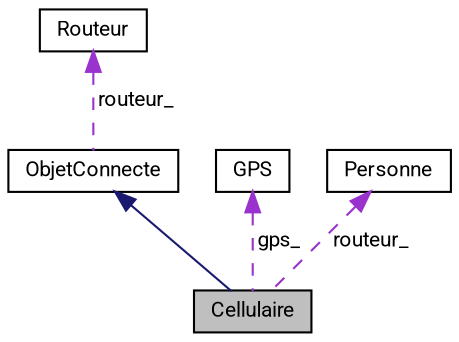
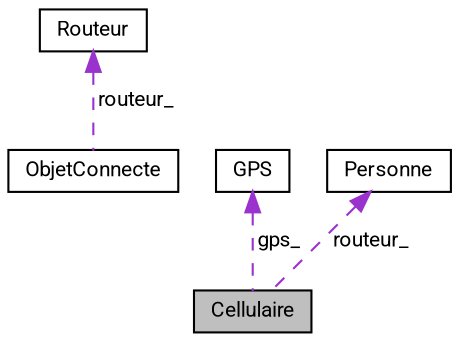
(181, 248) -> none
